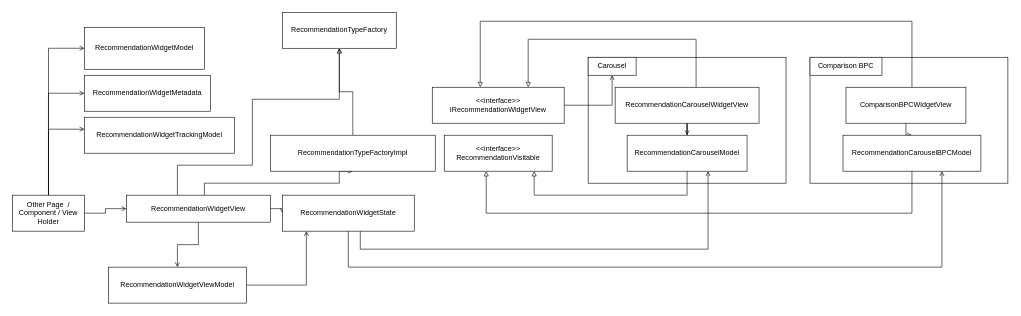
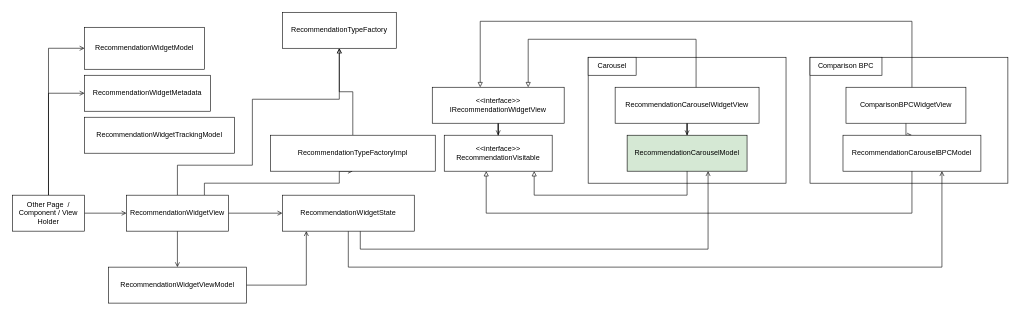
(602, 105) -> (498, 130)
(67, 129) -> none
(687, 153) -> (687, 153)
(198, 209) -> (177, 213)
